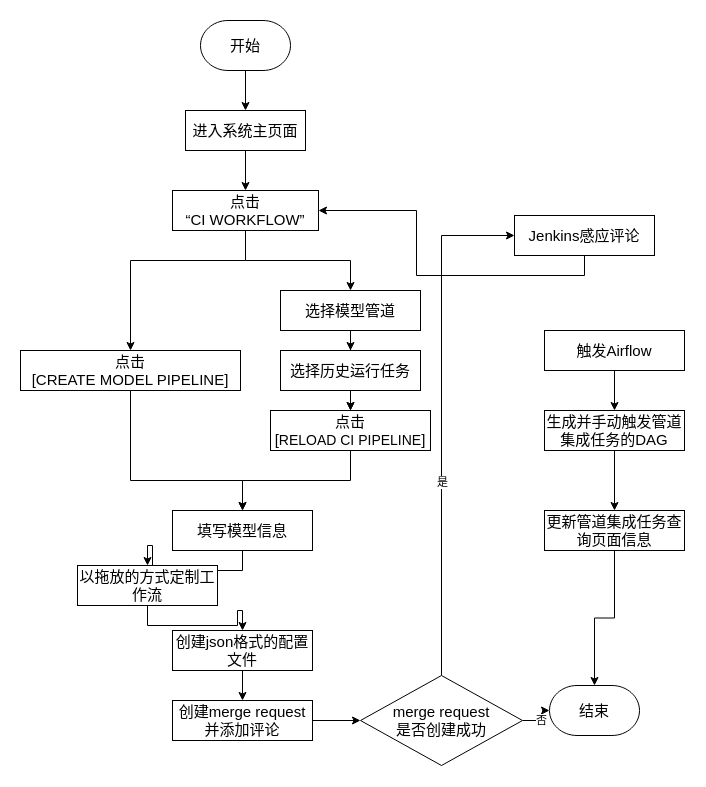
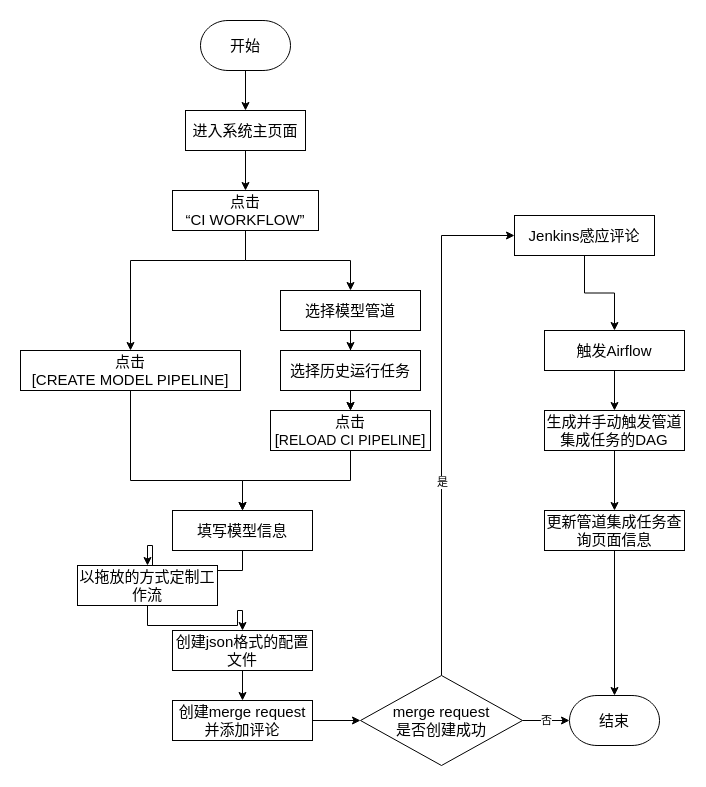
(424, 276) -> (605, 293)
(595, 711) -> (615, 721)
